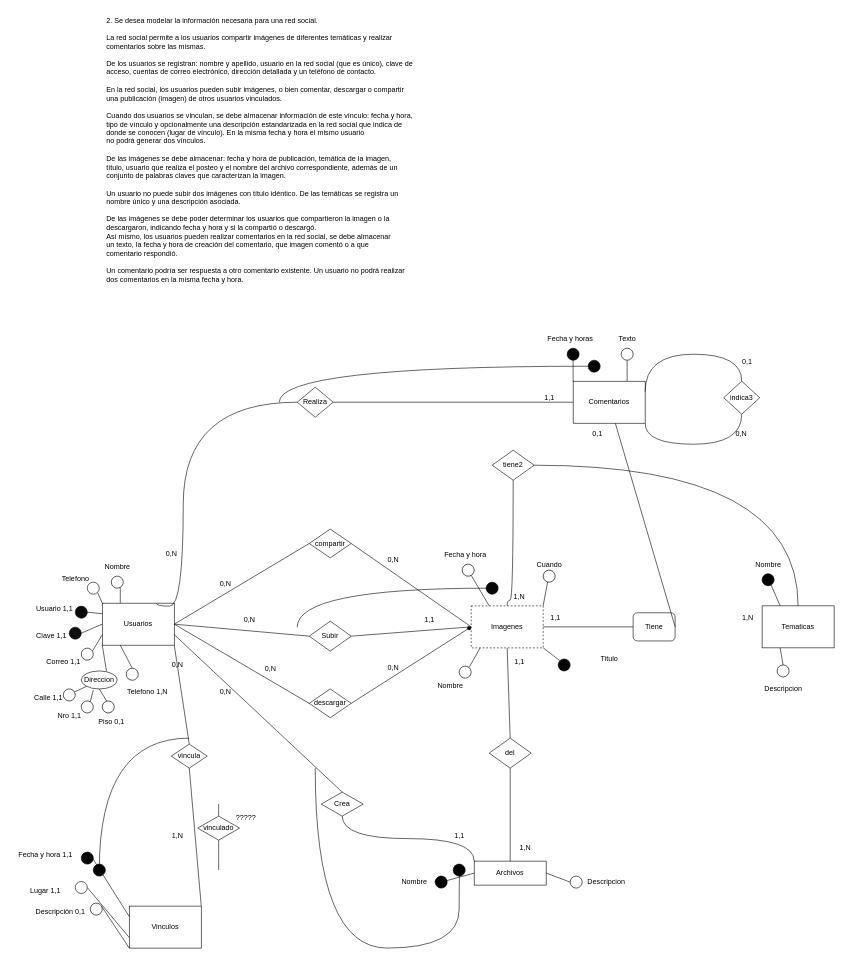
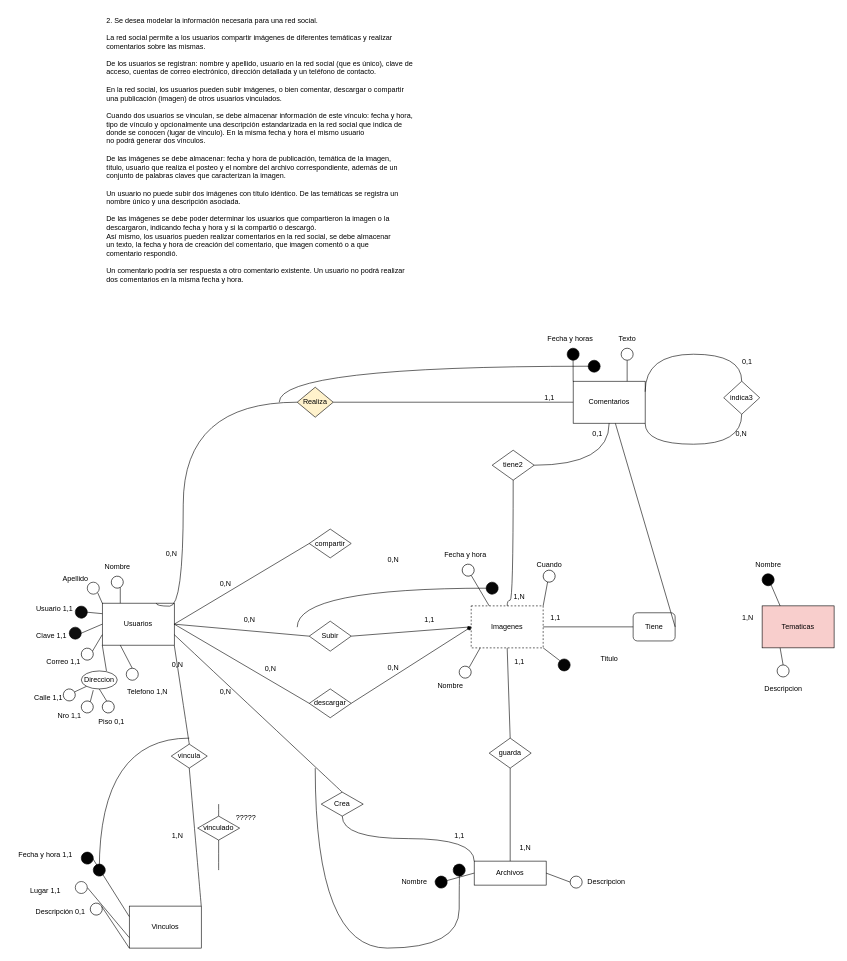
(315, 402) -> (315, 402)
(701, 487) -> (585, 457)
(76, 579) -> (76, 579)
(410, 585) -> none
(798, 627) -> (798, 627)
(510, 753) -> (510, 753)
